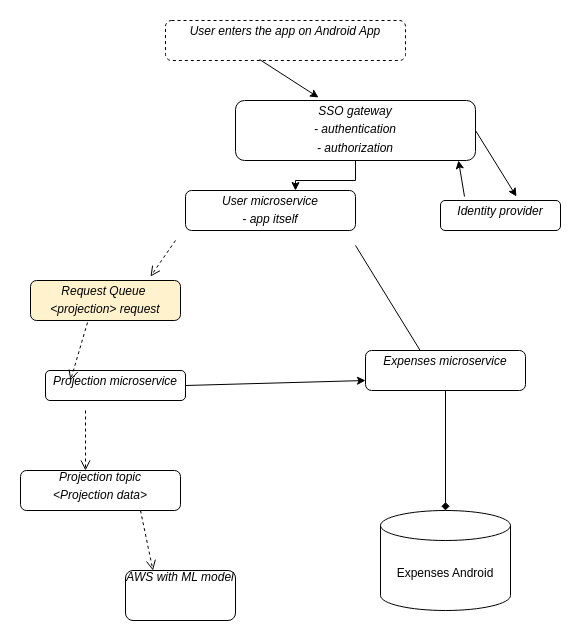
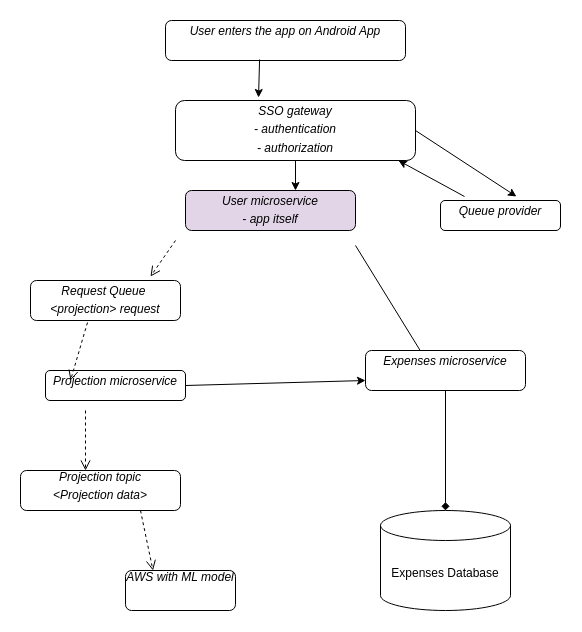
(286, 41) -> (286, 41)
(356, 131) -> (296, 131)
(493, 208) -> (484, 208)
(271, 211) -> (271, 211)
(106, 301) -> (106, 301)
(446, 574) -> (446, 574)
(181, 596) -> (181, 591)
